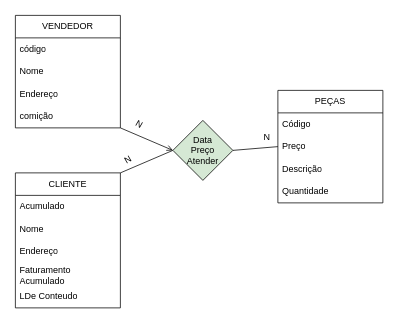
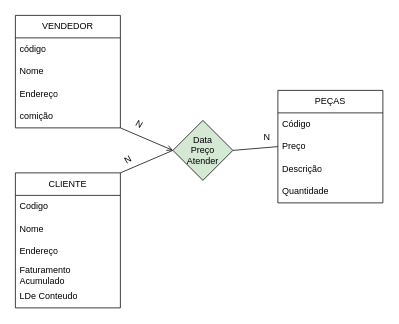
(41, 207) -> (34, 207)
